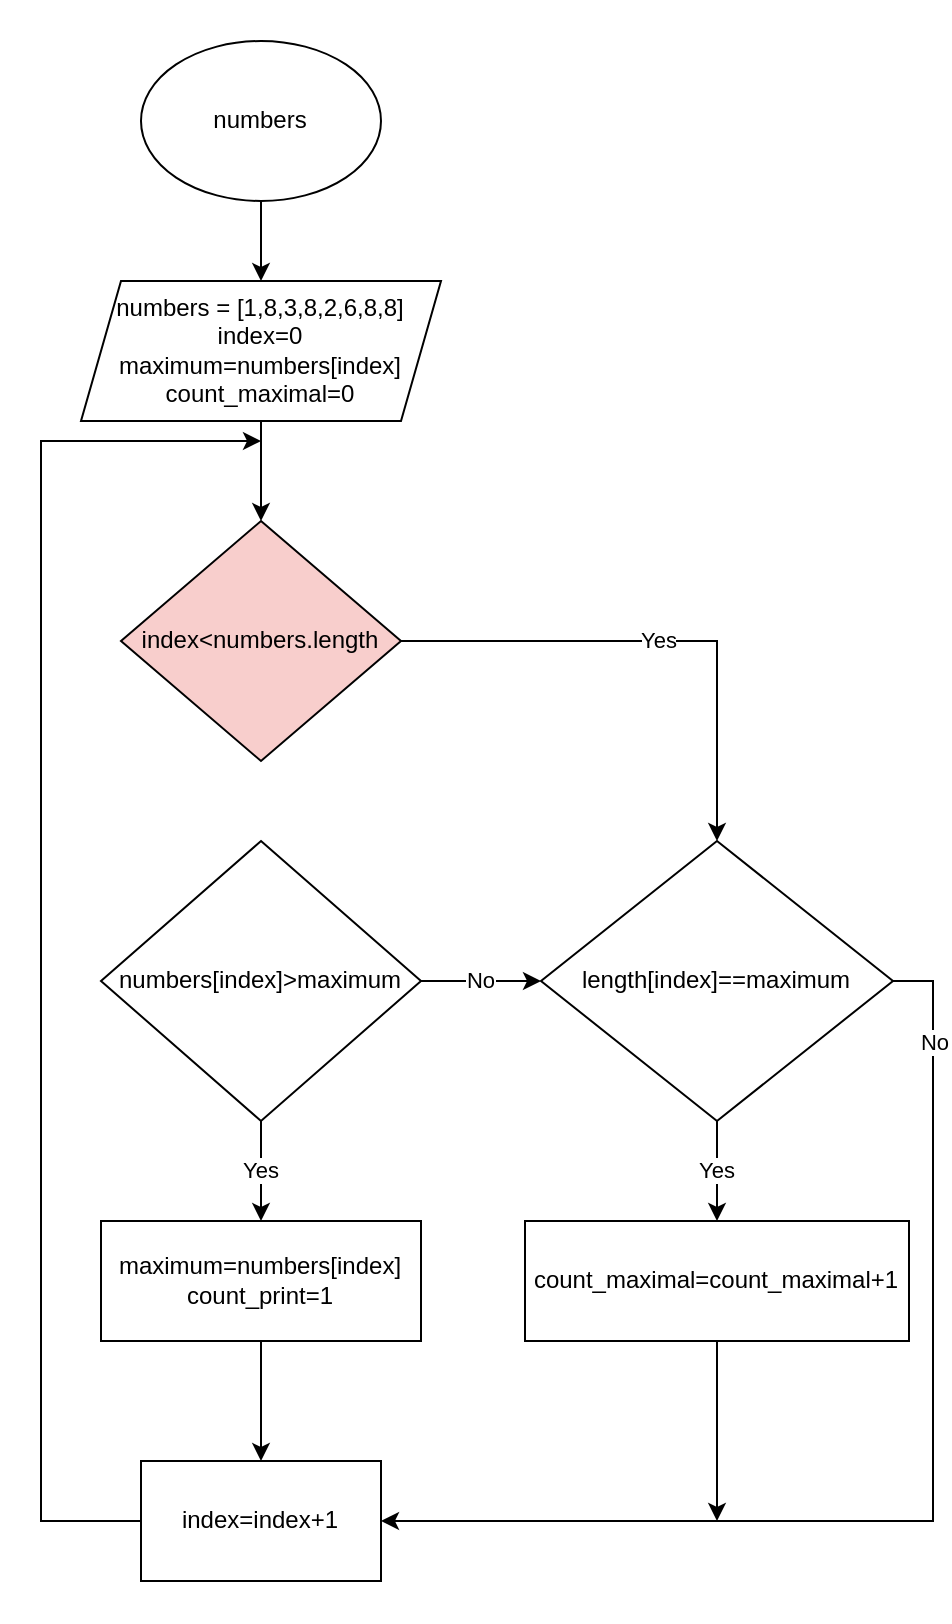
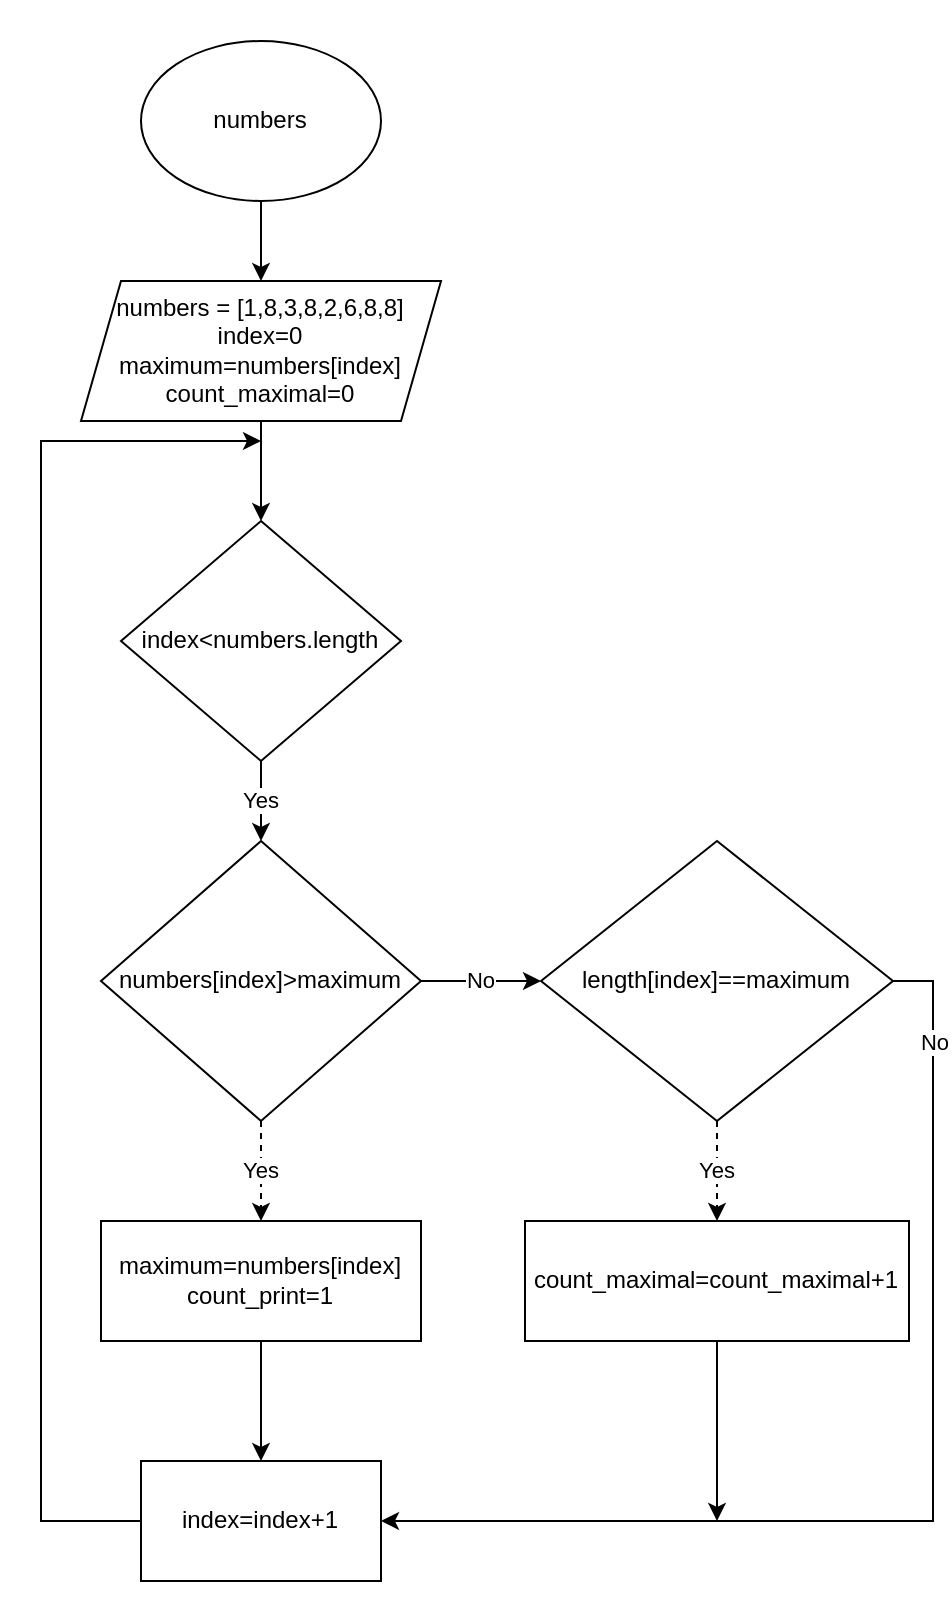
(261, 641) -> (261, 641)
(652, 641) -> (261, 794)
(261, 1141) -> (261, 1141)
(717, 1141) -> (717, 1141)
